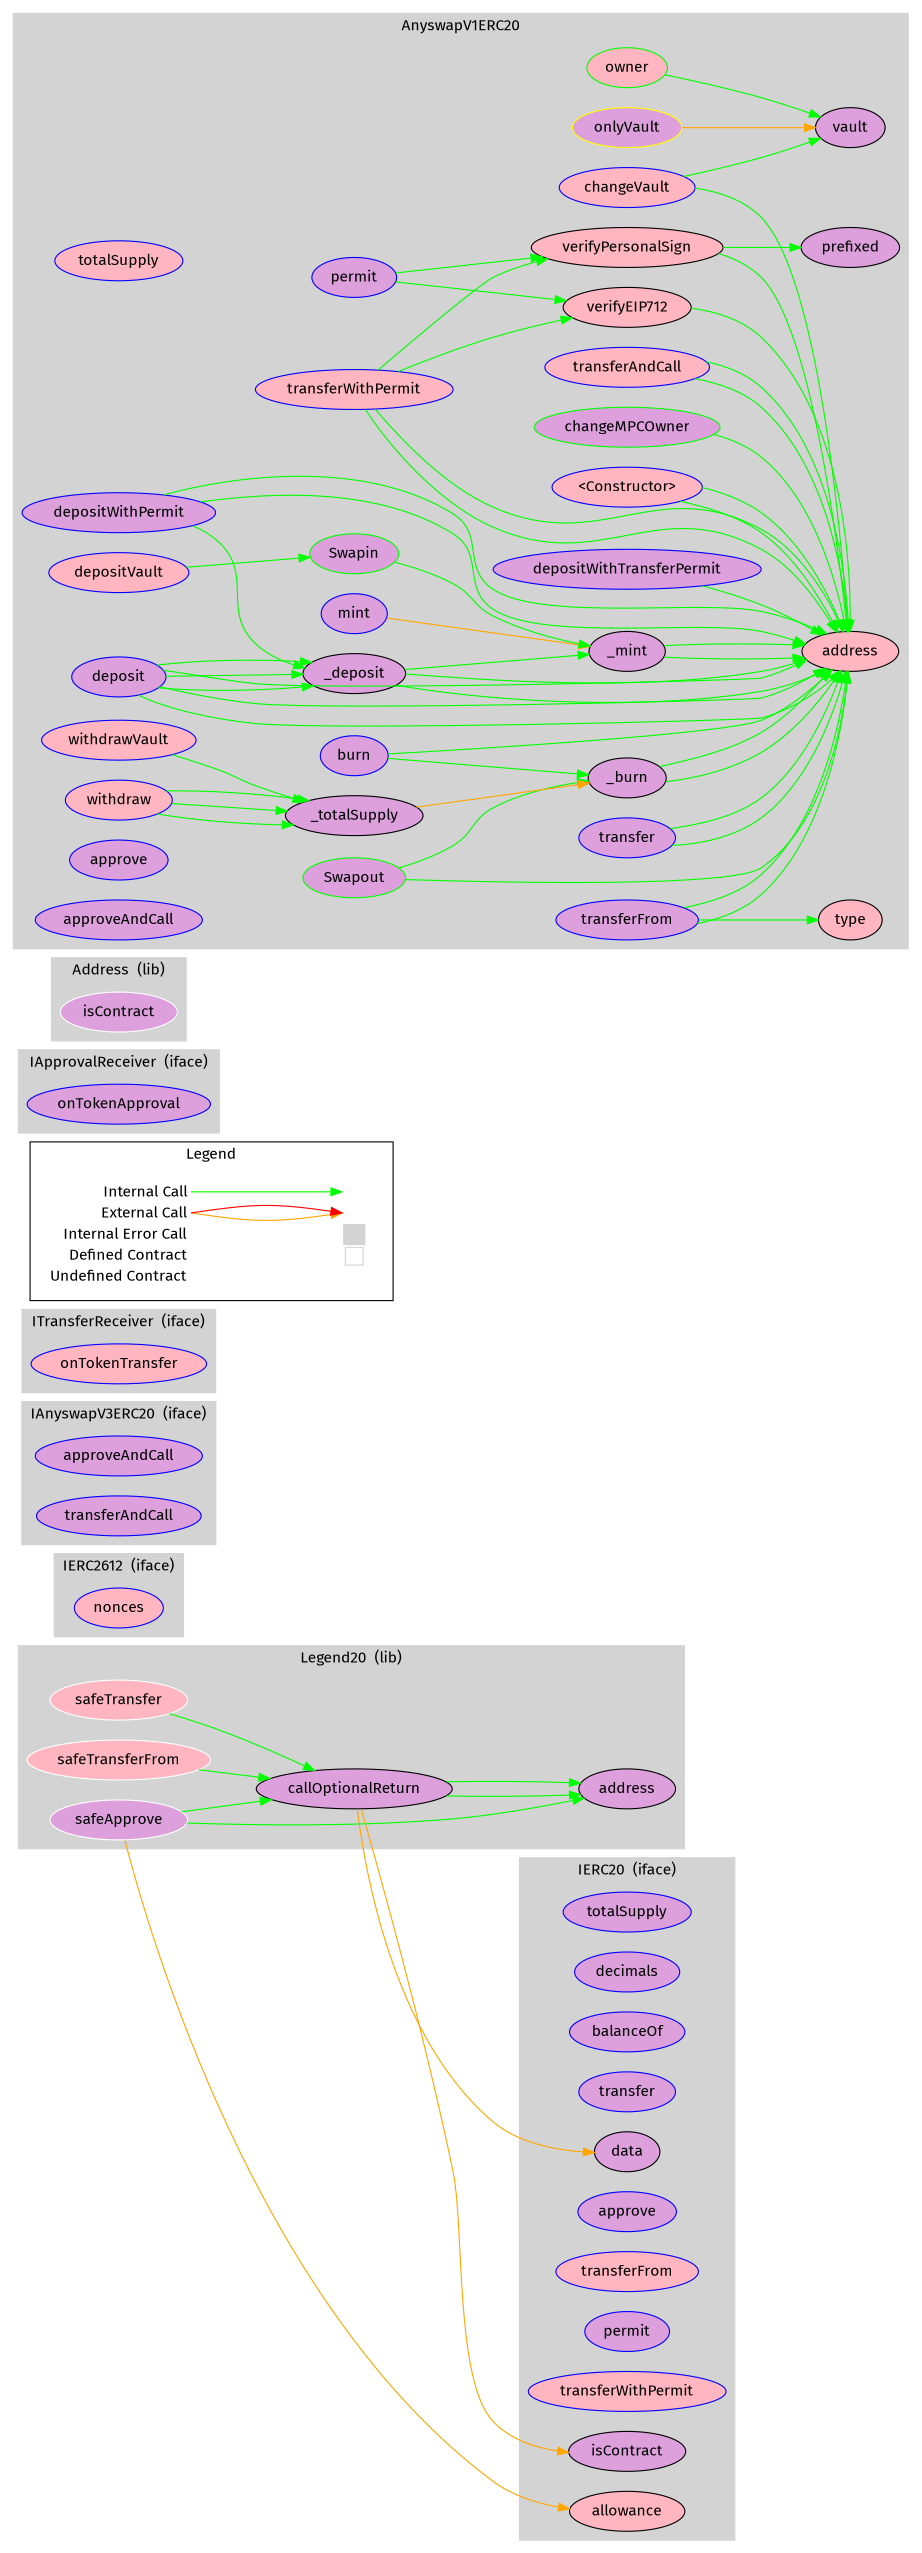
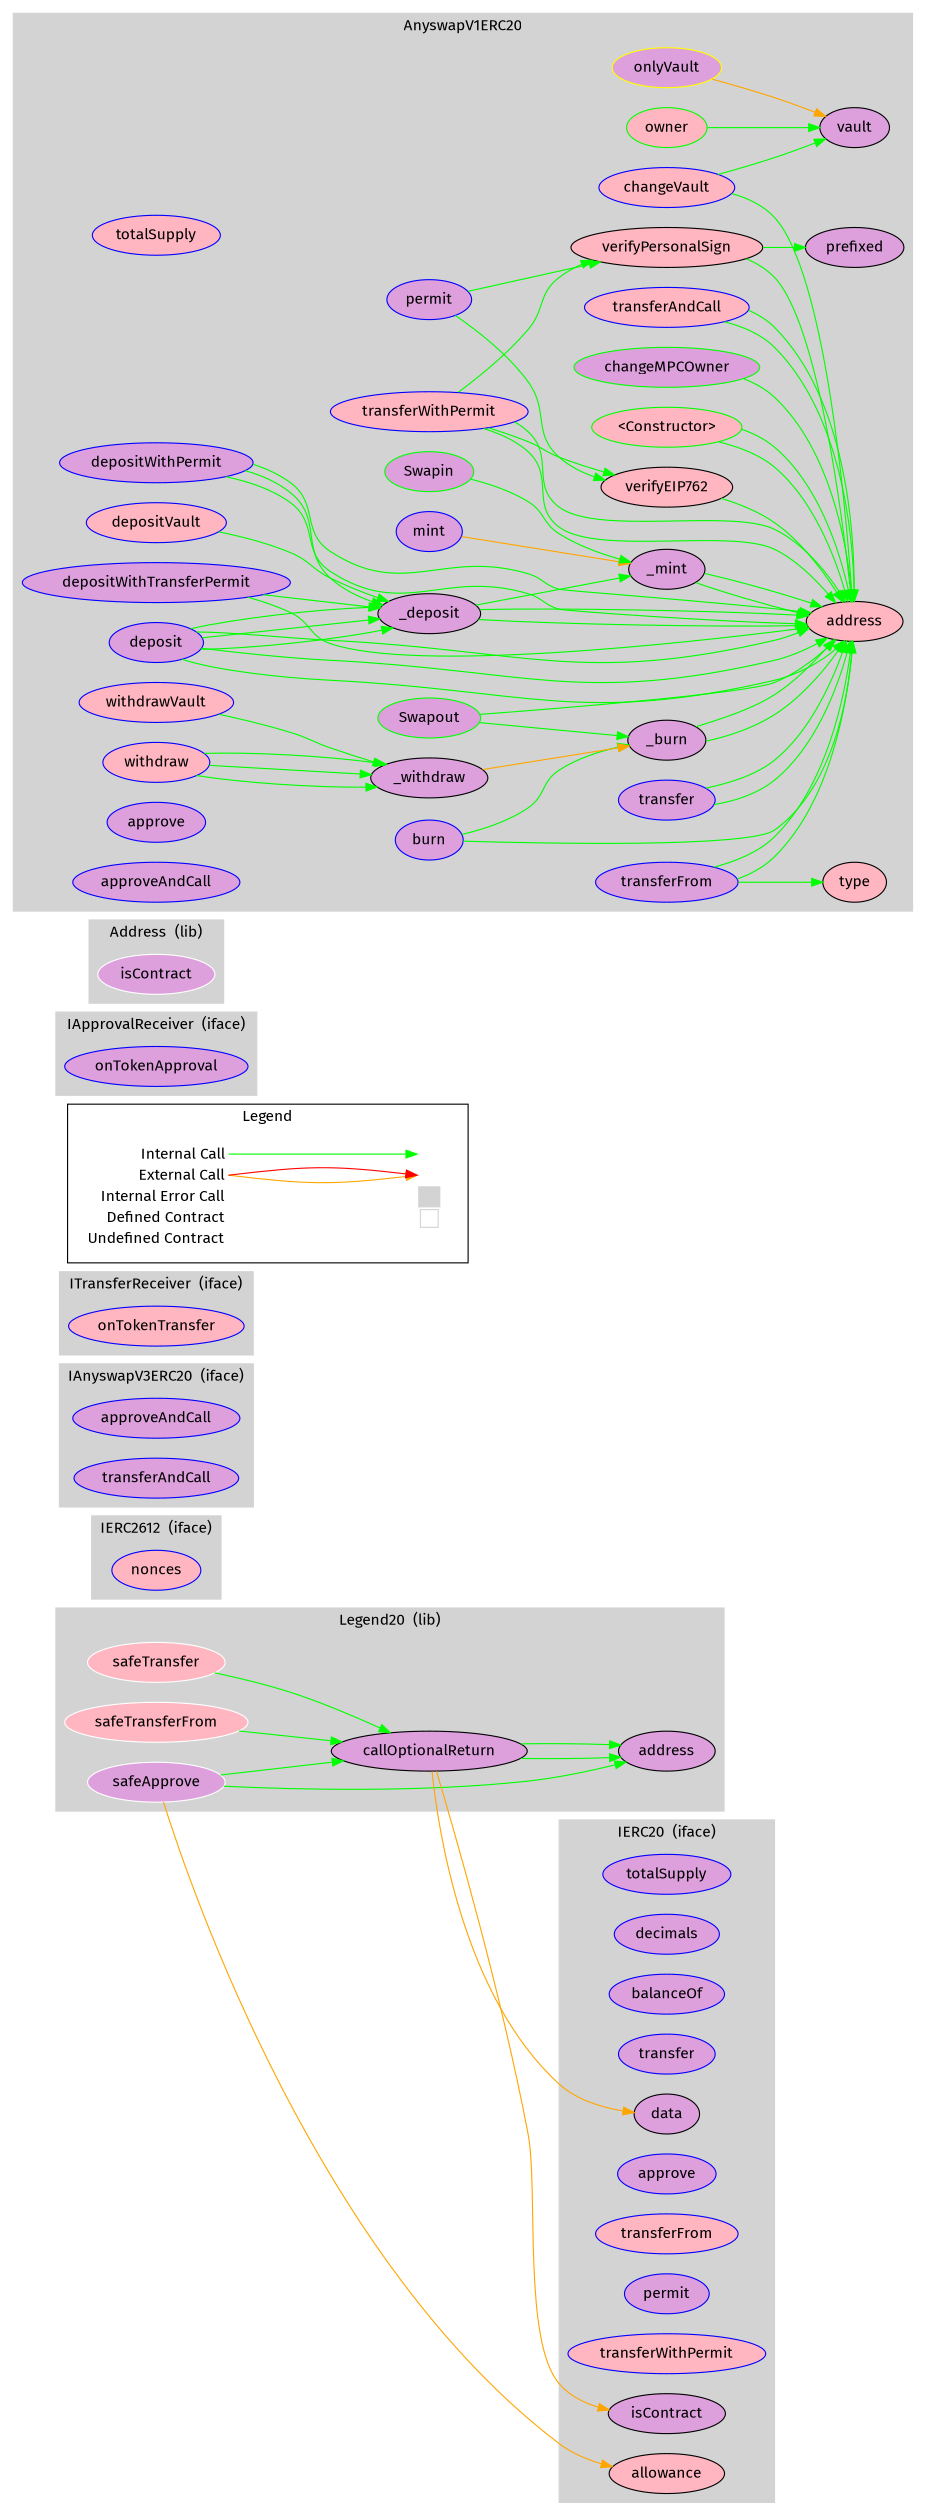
(627, 307) -> (667, 487)
(627, 487) -> (667, 427)
(243, 563) -> (301, 558)
none -> (316, 601)
(354, 816) -> (429, 778)
